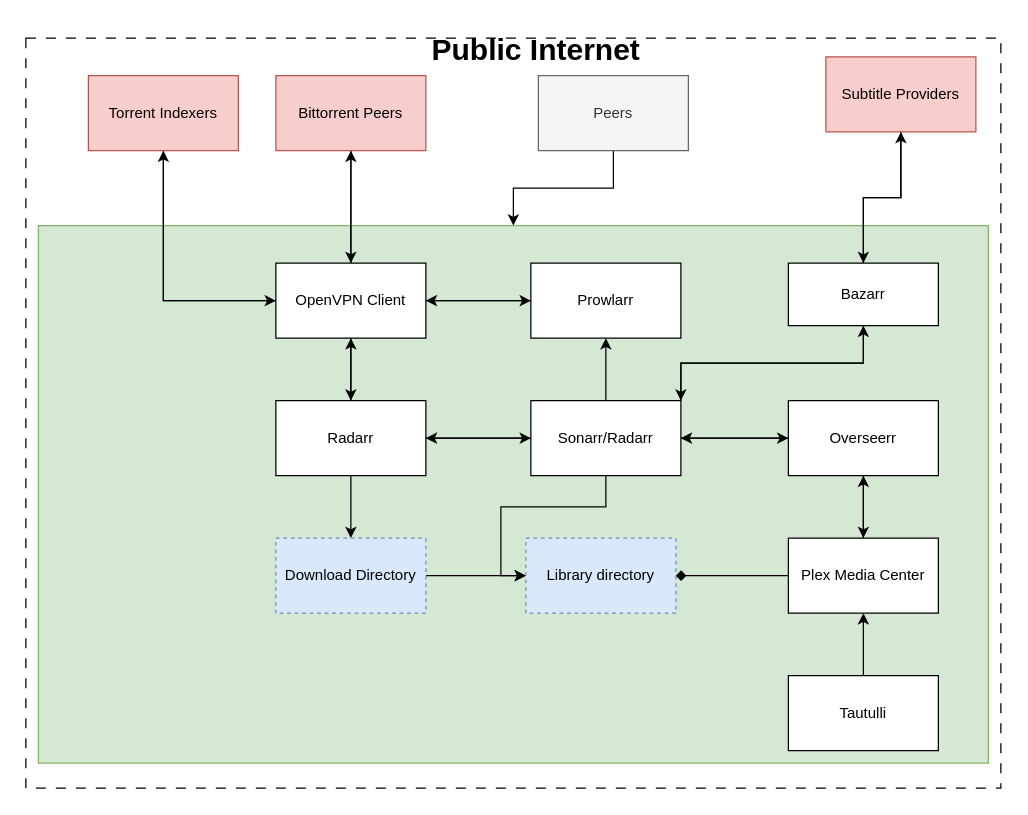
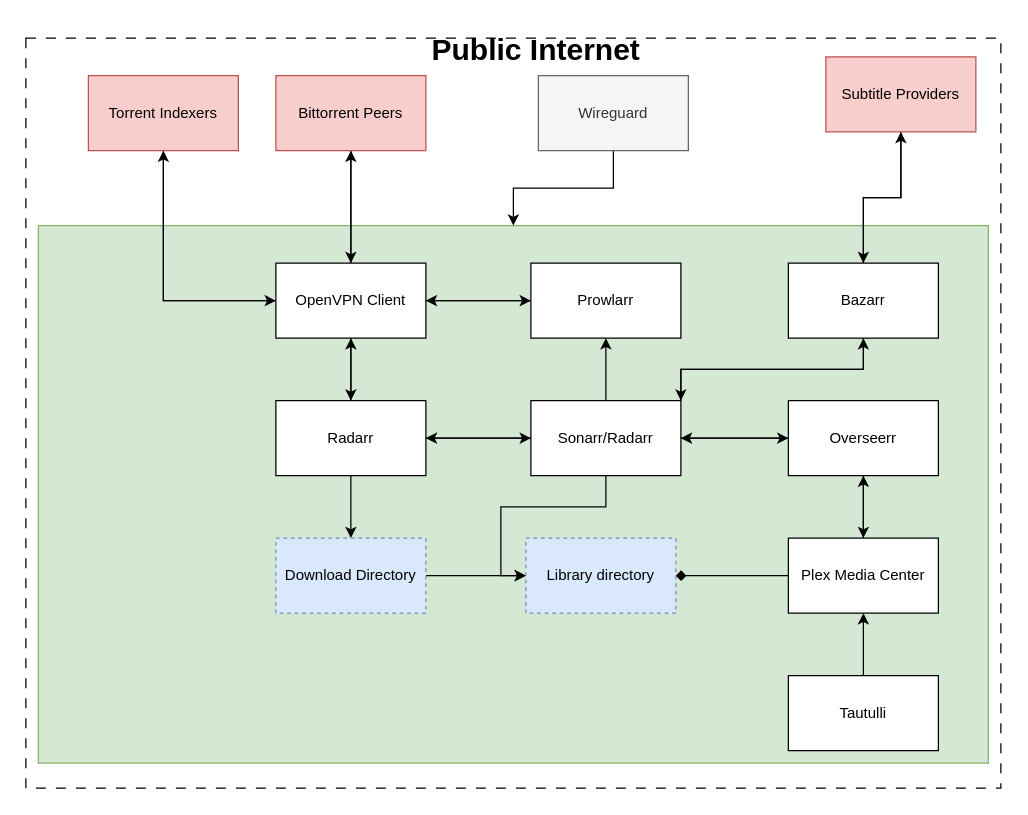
(613, 113) -> (613, 113)
(863, 294) -> (863, 301)
